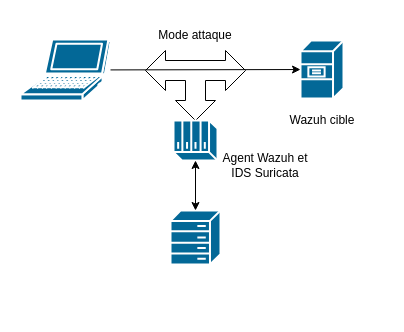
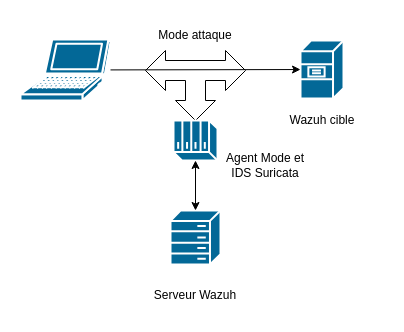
(266, 166) -> (266, 166)
none -> (196, 296)
